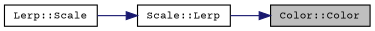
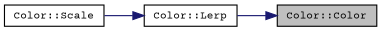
(51, 16) -> (54, 16)
(184, 16) -> (191, 16)
